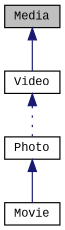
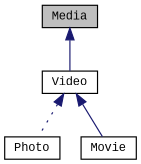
(32, 187) -> (93, 120)
